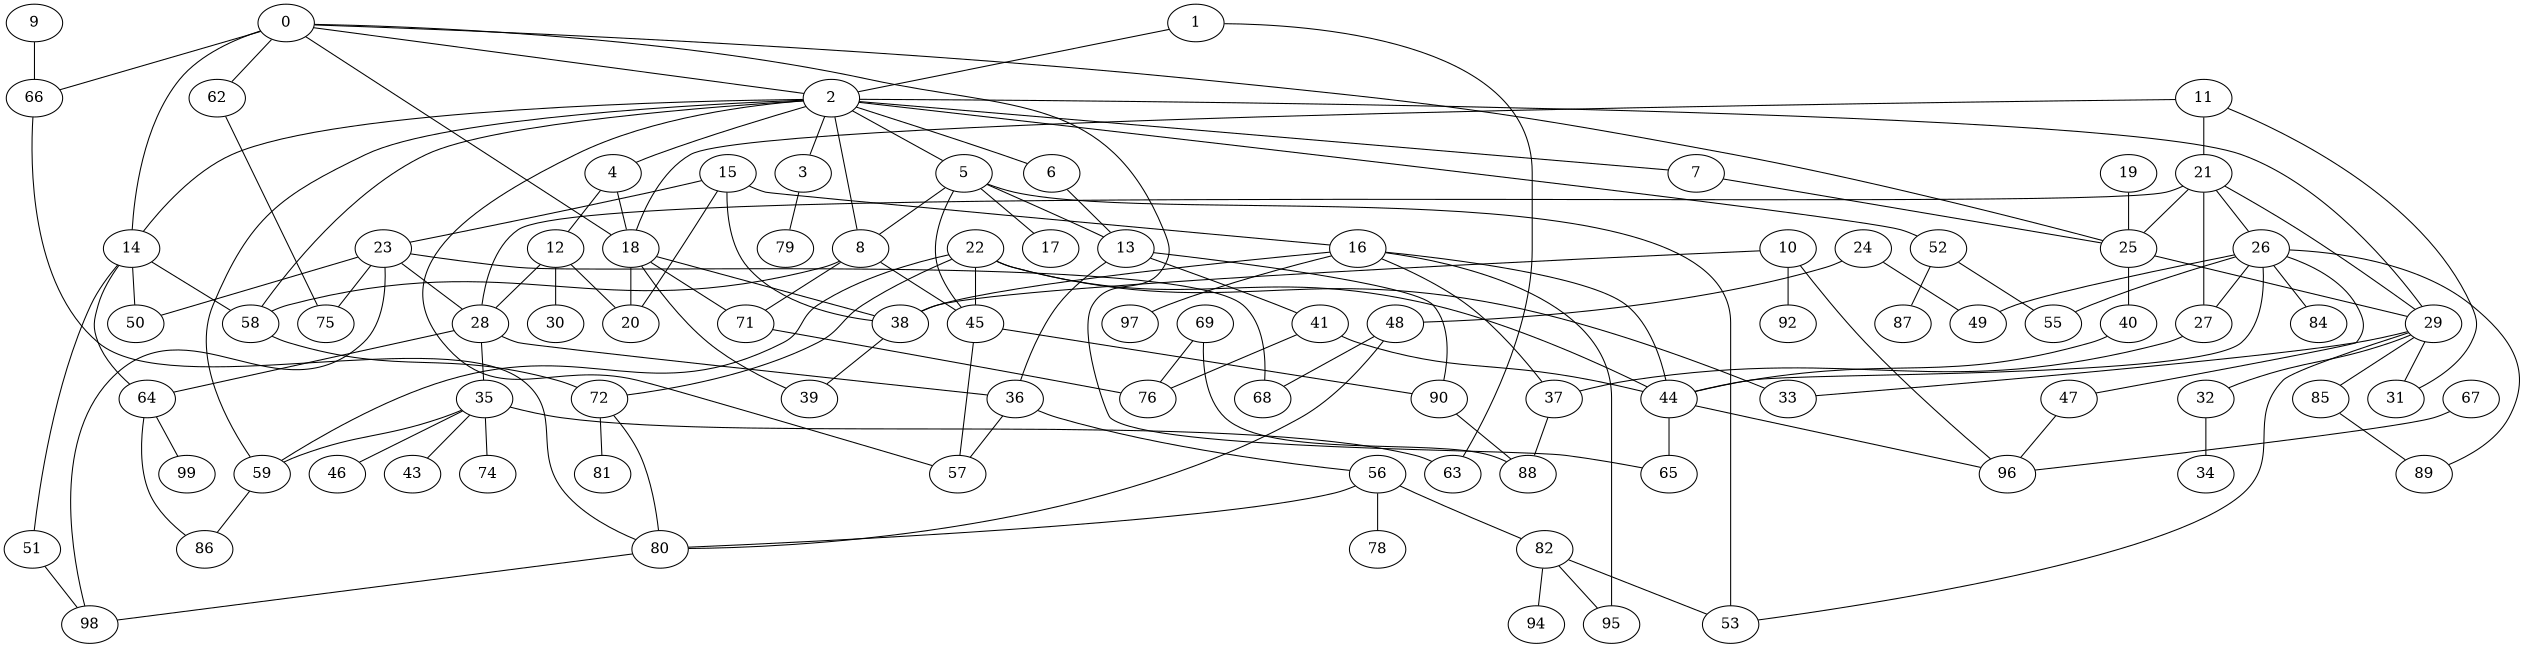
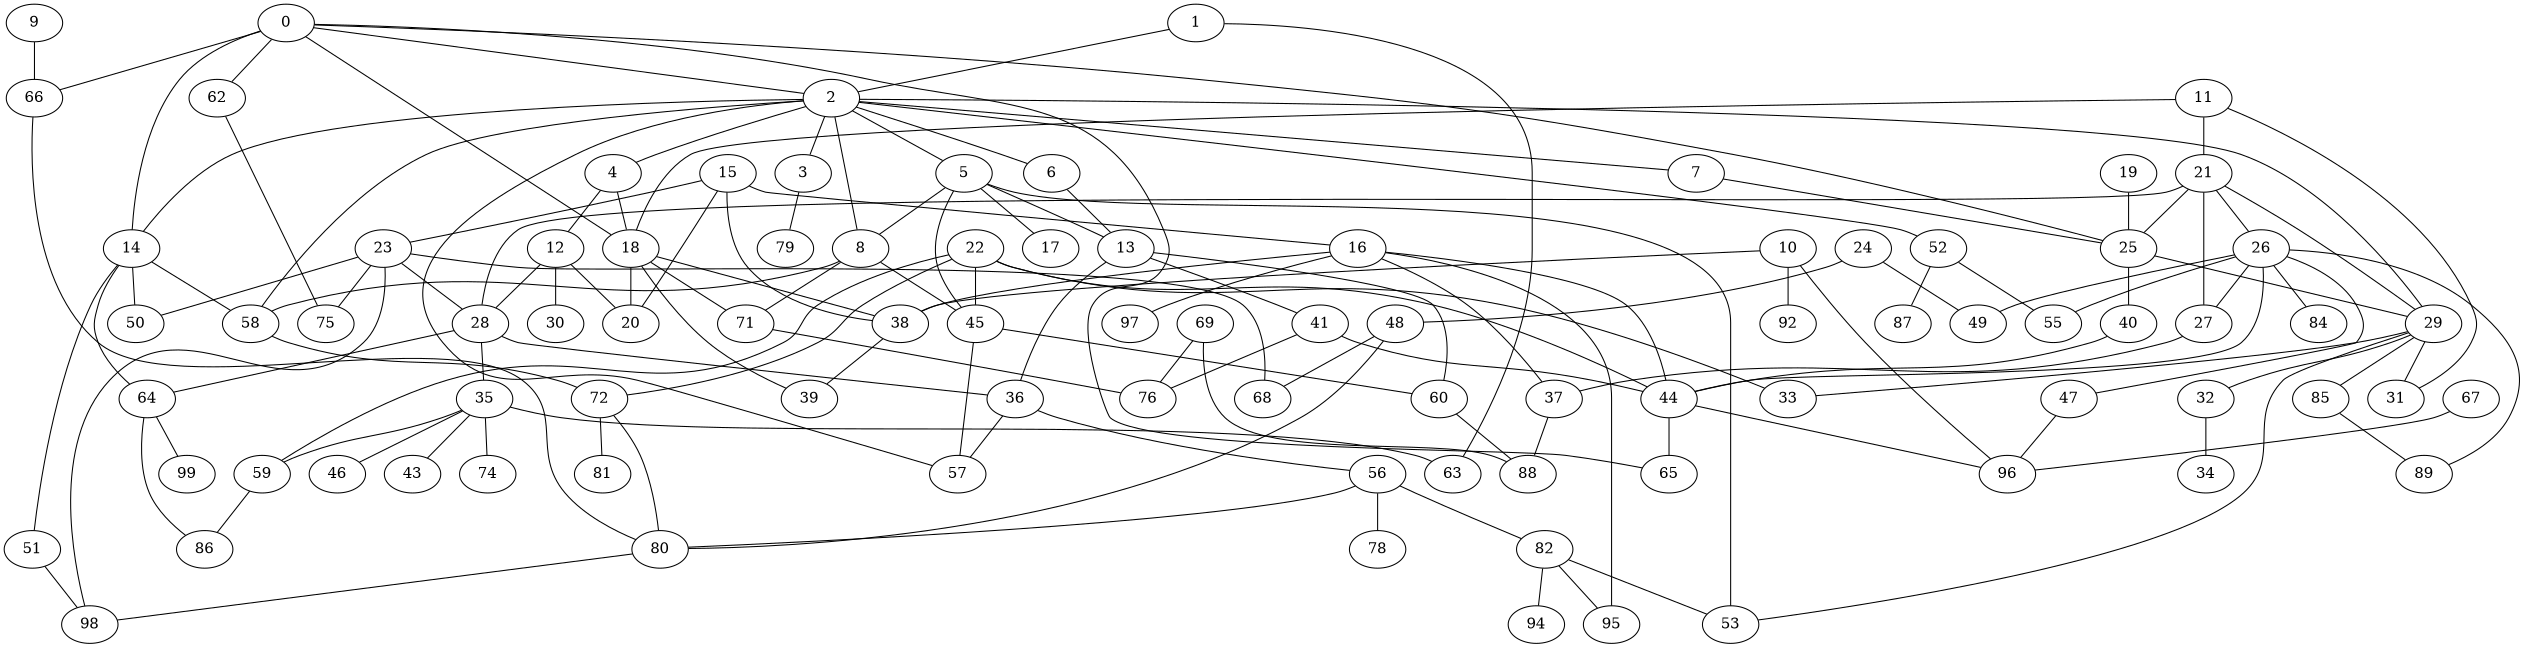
(393, 145) -> none
(1439, 399) -> (1439, 399)
